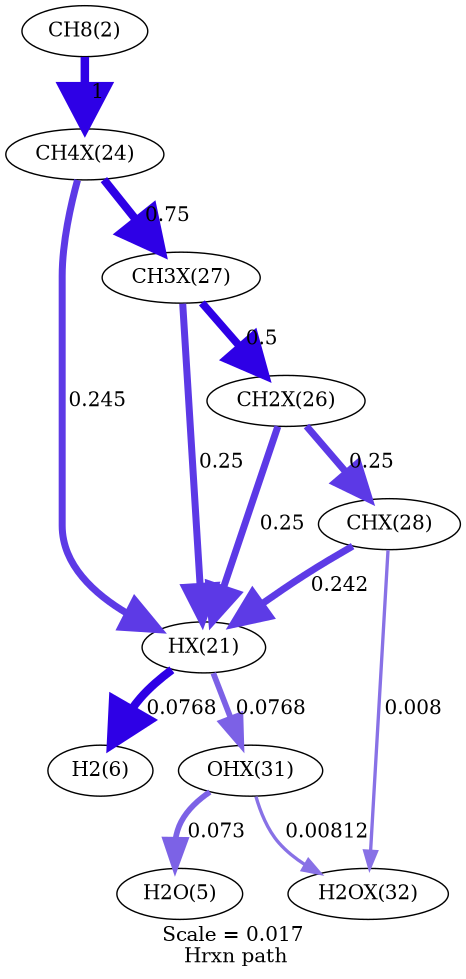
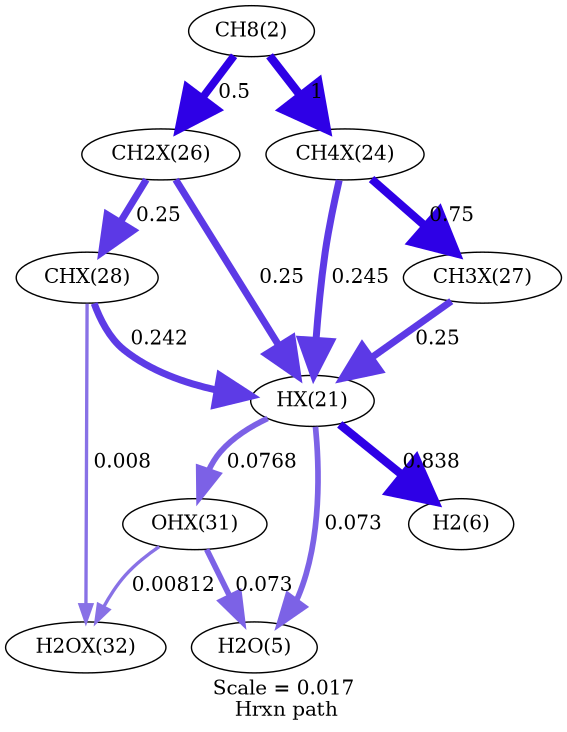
(221, 325) -> (218, 77)
none -> (316, 515)
(179, 709) -> (429, 463)
